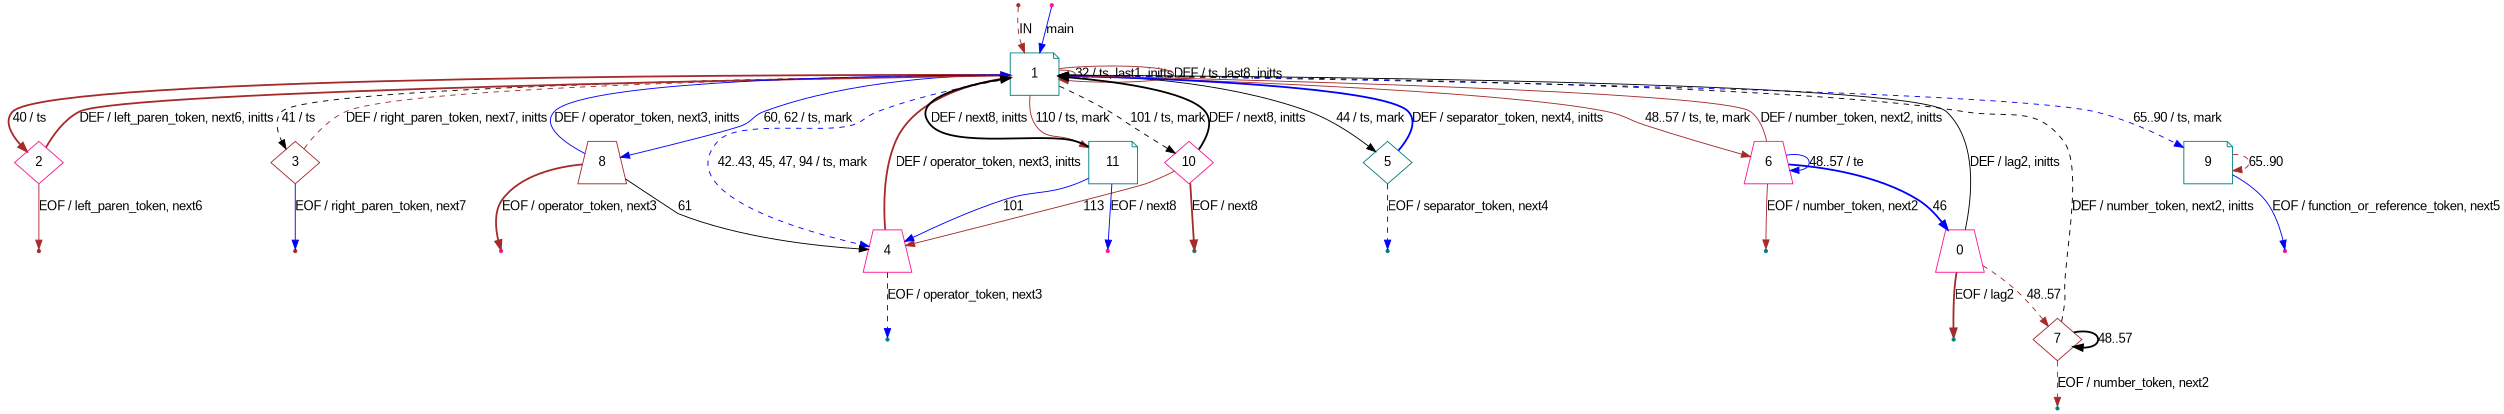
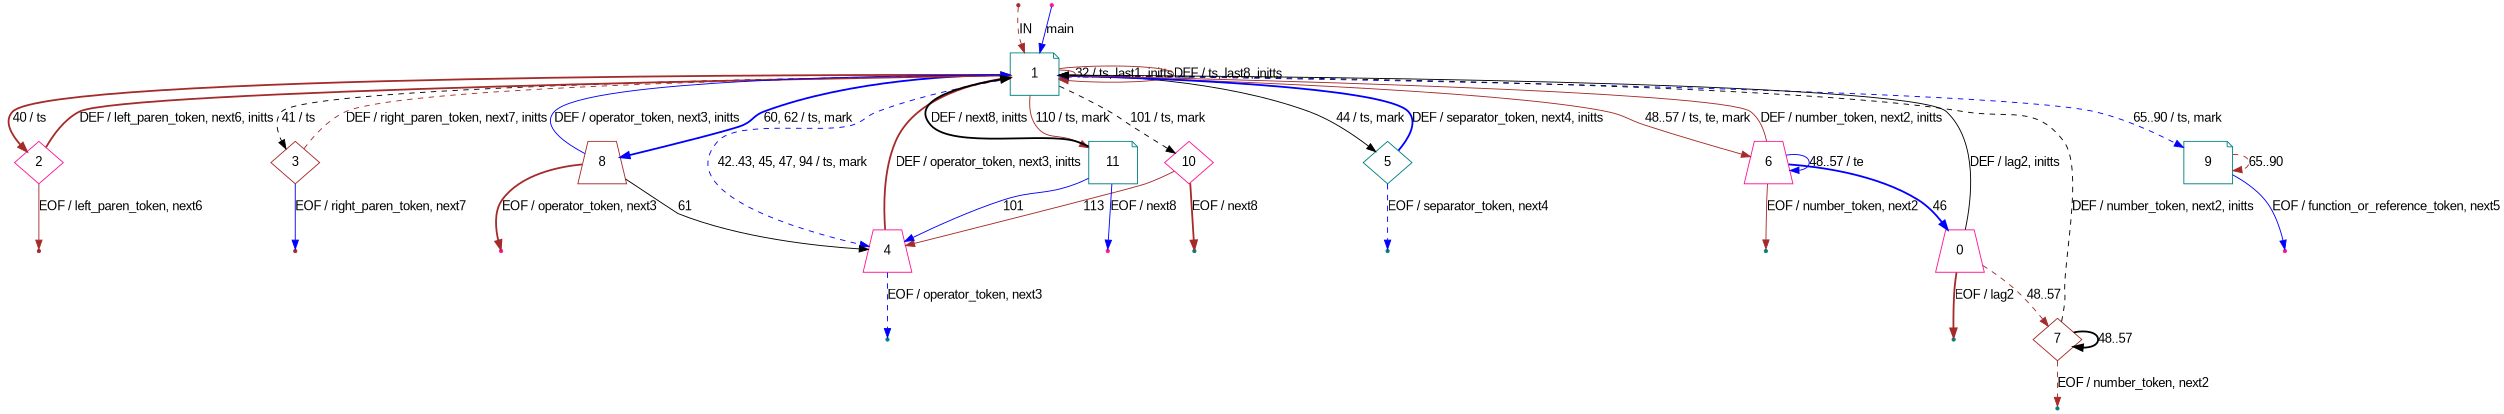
(1159, 91) -> none
(815, 96) -> (815, 96)
